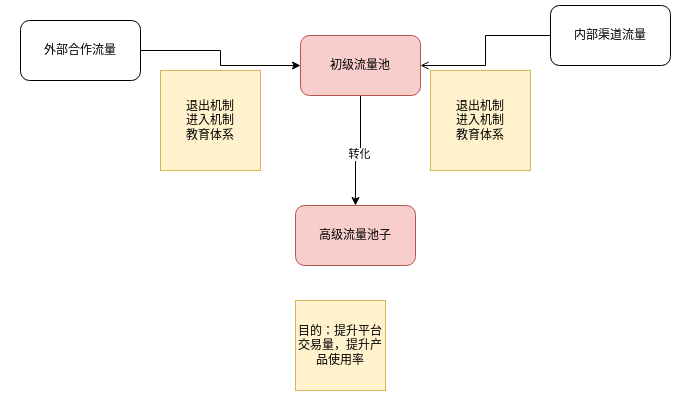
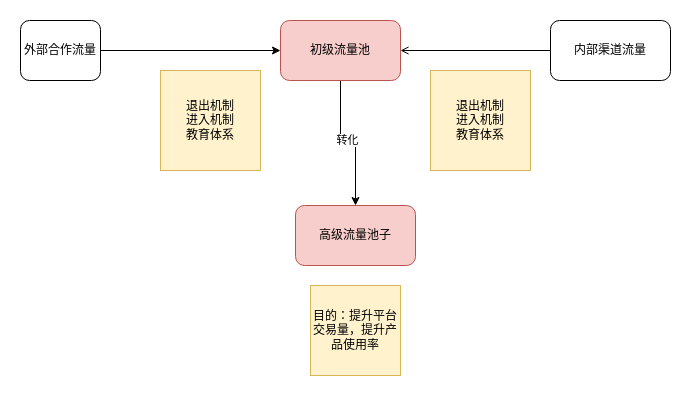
(611, 36) -> (611, 51)
(81, 51) -> (61, 51)
(361, 66) -> (341, 51)
(341, 346) -> (356, 331)
